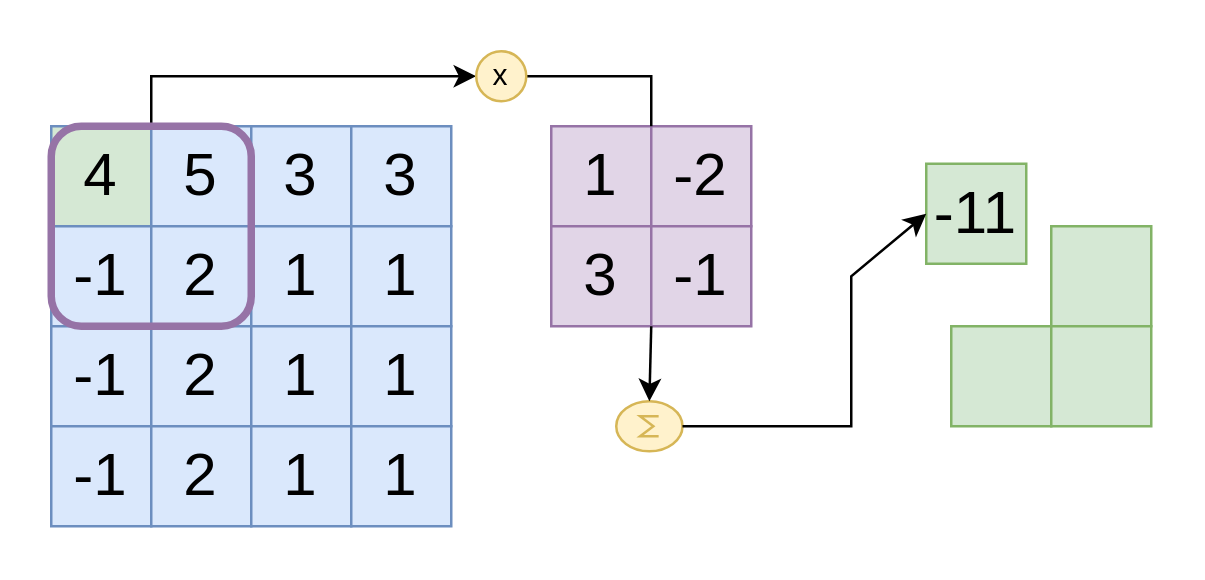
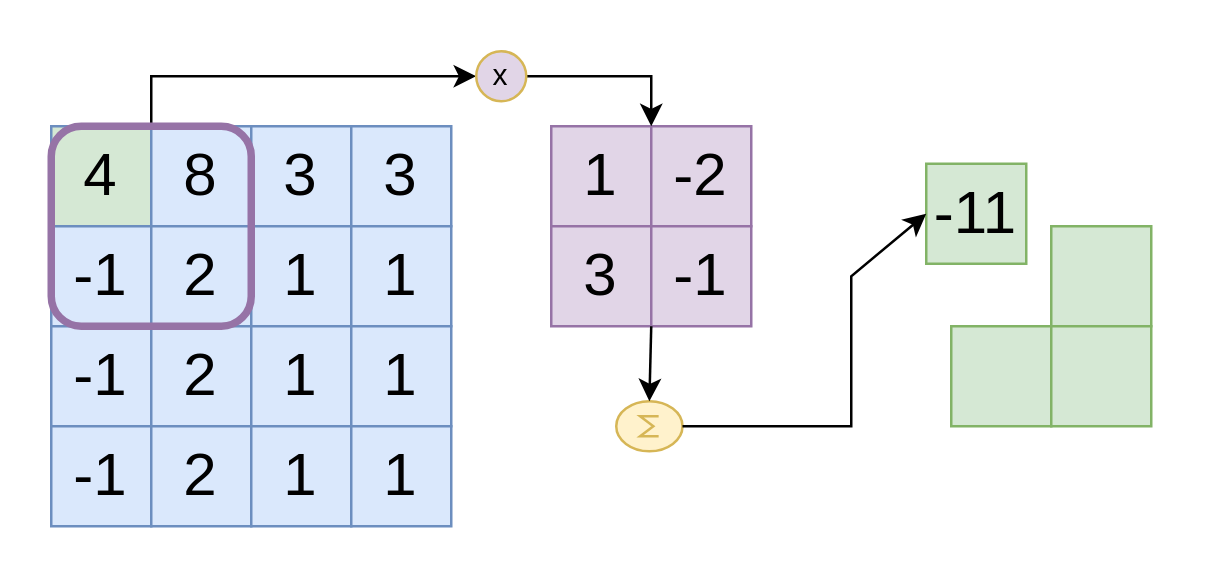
(501, 76) -> (501, 76)
(651, 116) -> (651, 108)
(201, 176) -> (201, 176)
